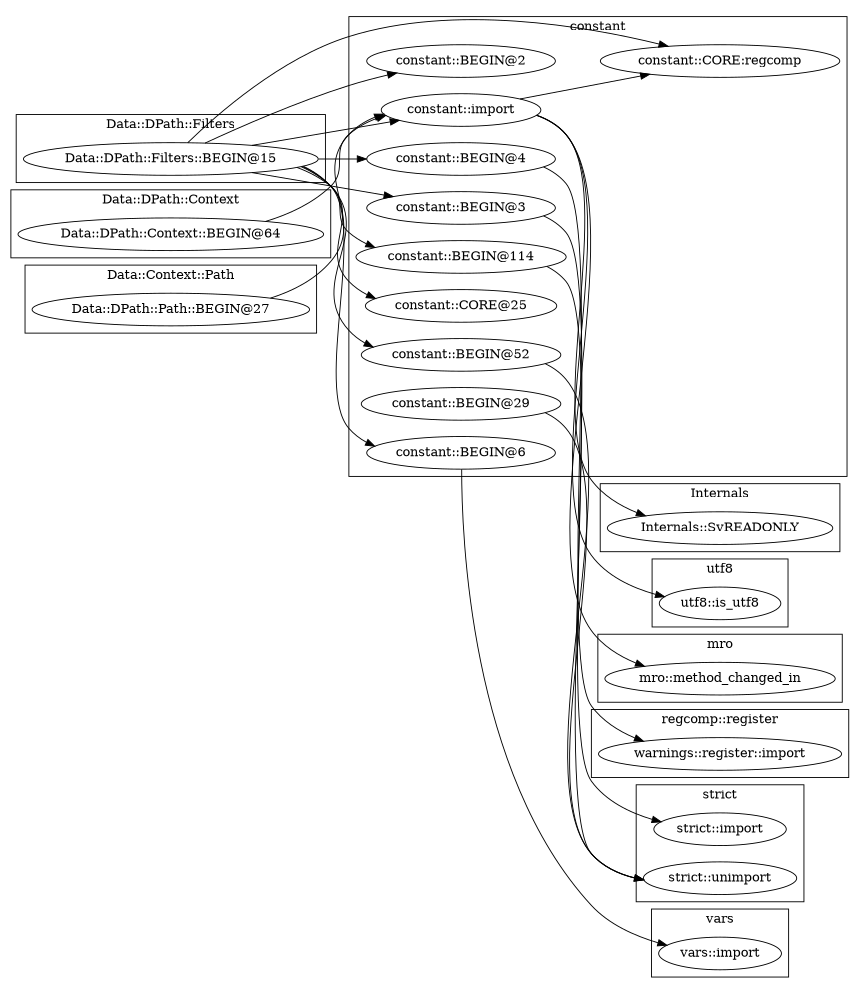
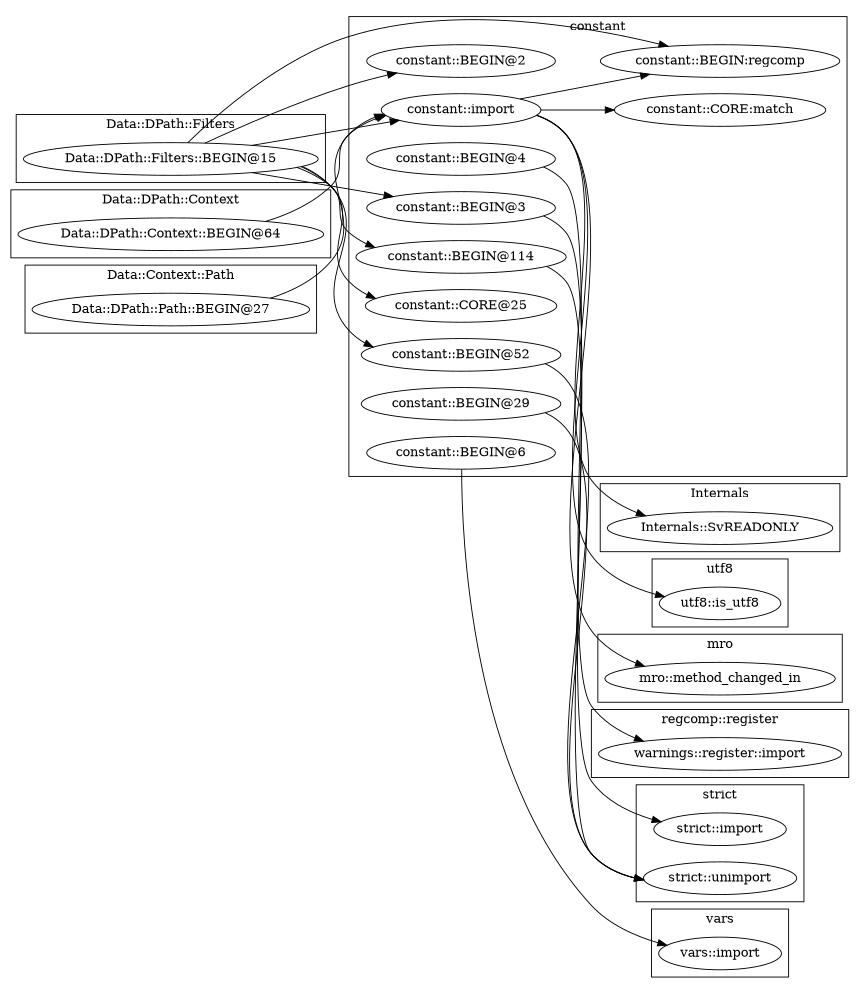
(720, 61) -> (720, 61)
none -> (720, 110)
(338, 159) -> none
(341, 294) -> none
